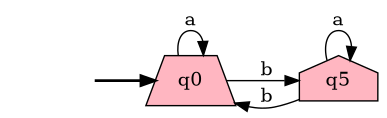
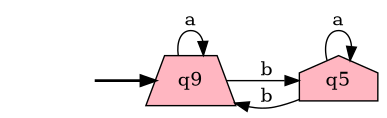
(191, 81) -> (191, 81)
